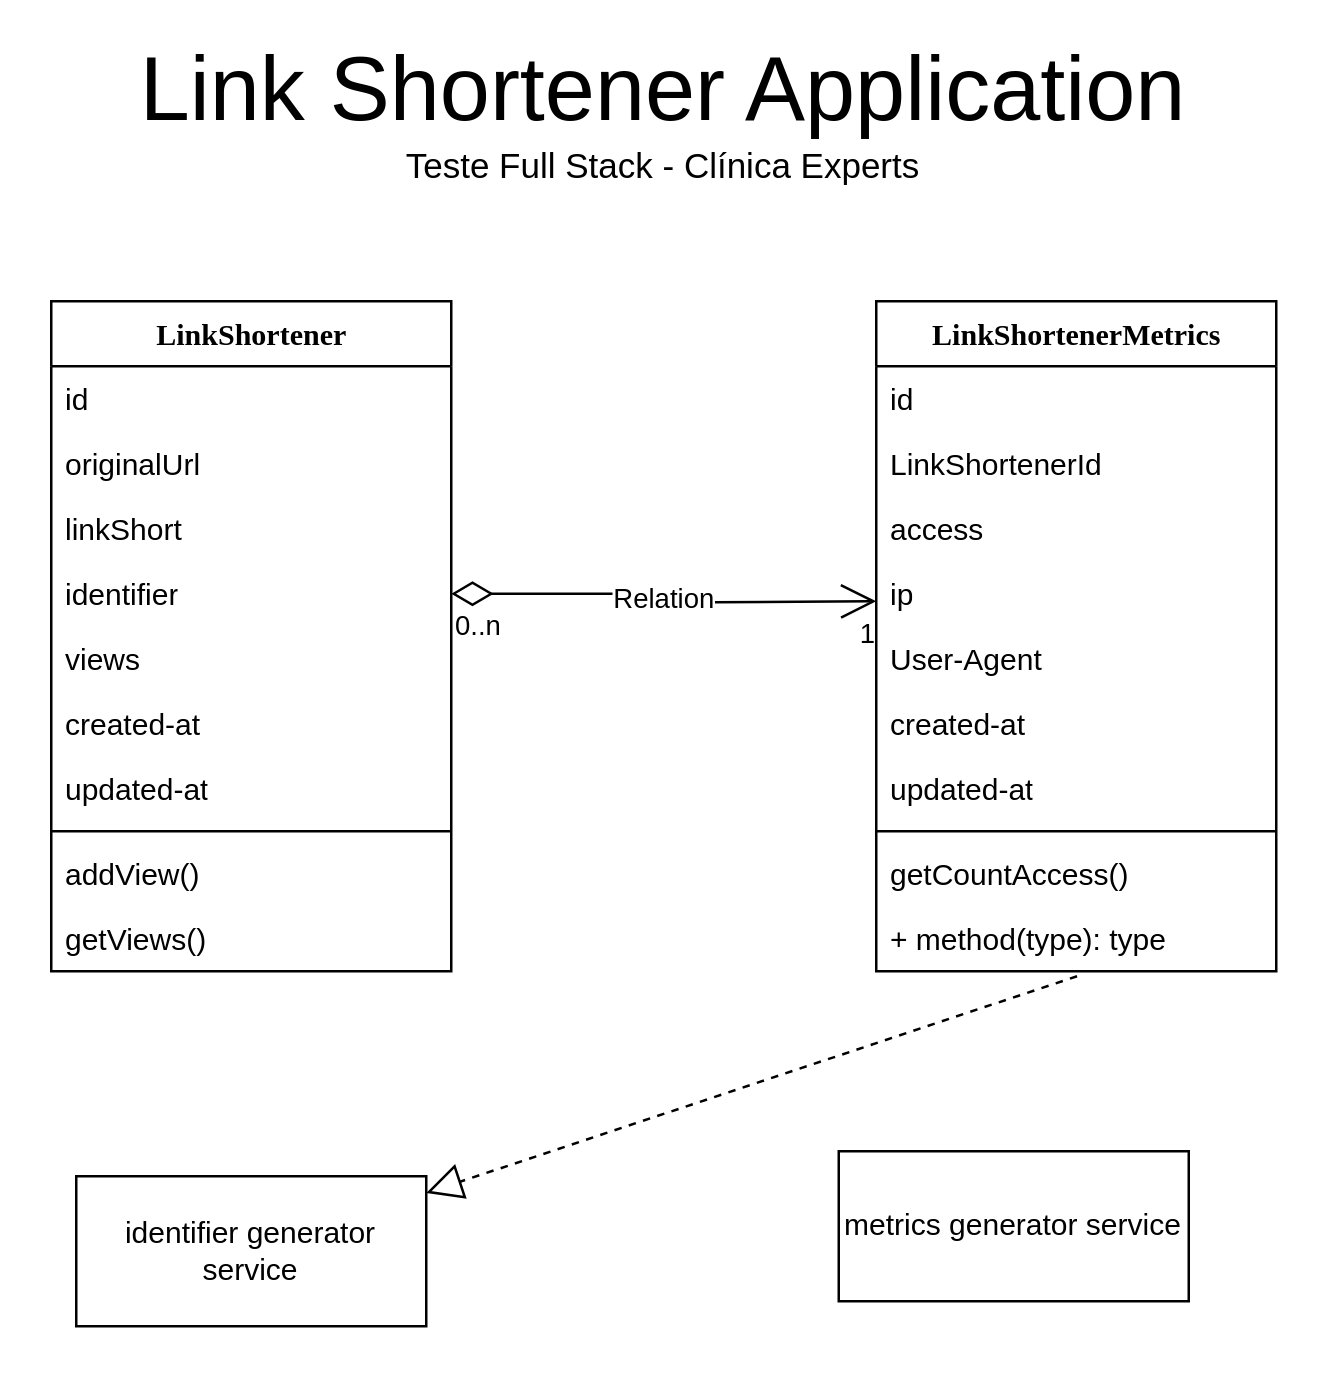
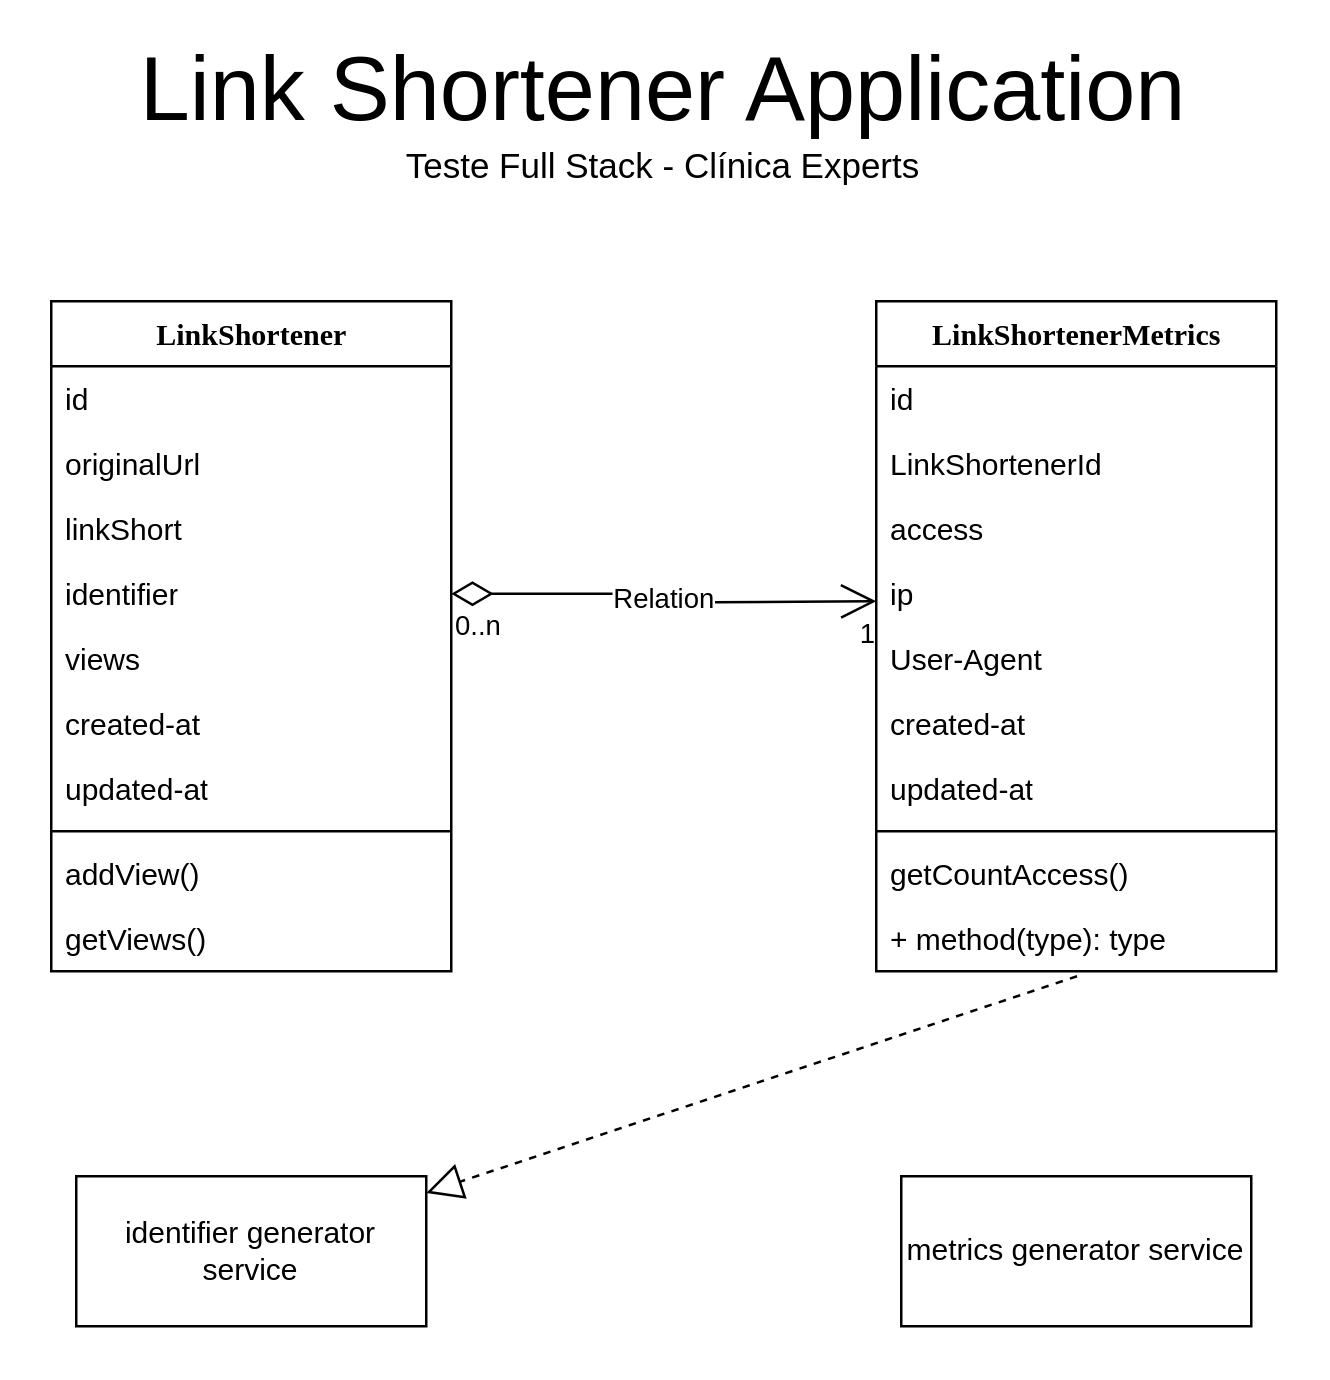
(1014, 1226) -> (1076, 1251)
